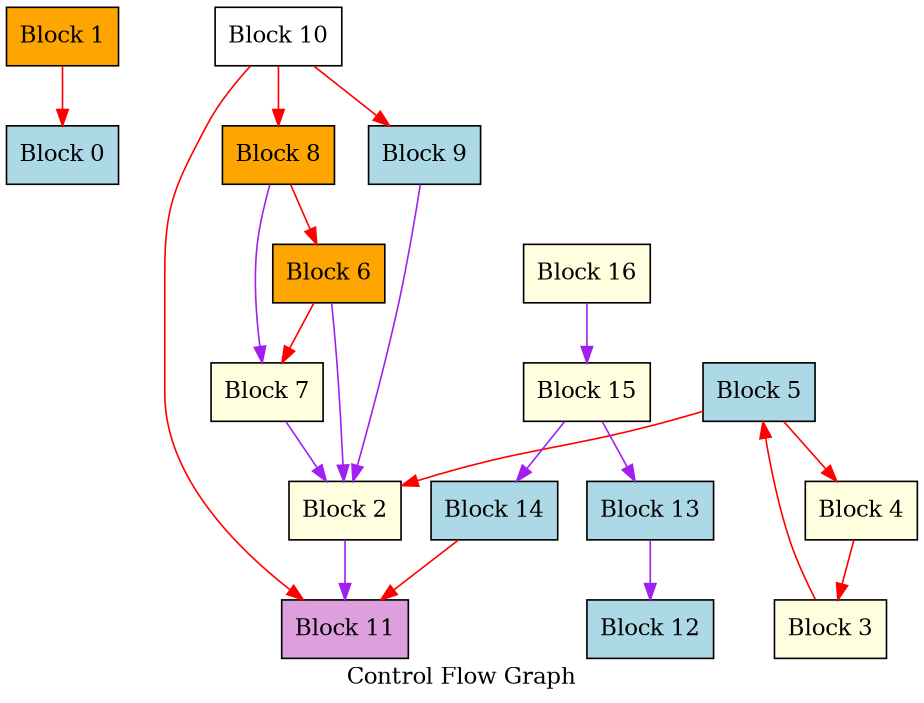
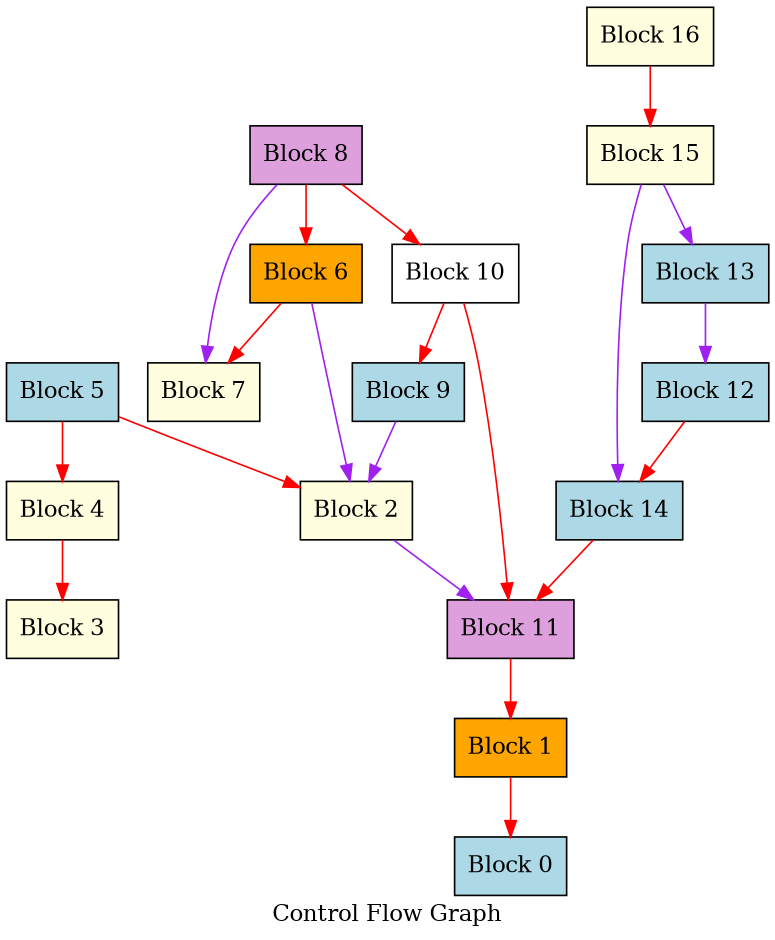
(278, 88) -> (374, 209)
(278, 155) -> (306, 155)
(587, 325) -> (650, 88)
(302, 445) -> none
none -> (667, 445)
(784, 521) -> none
none -> (511, 680)
